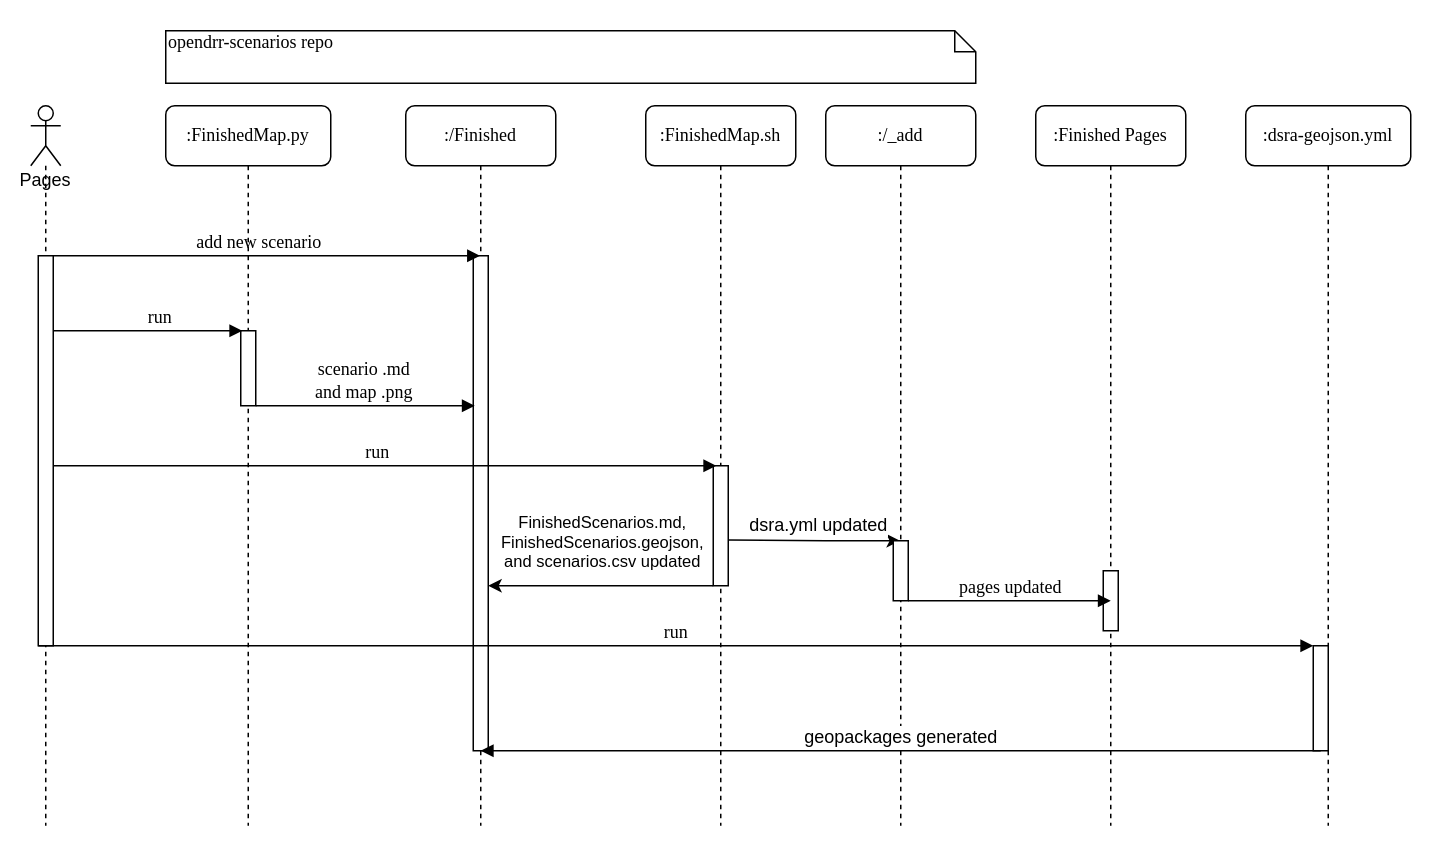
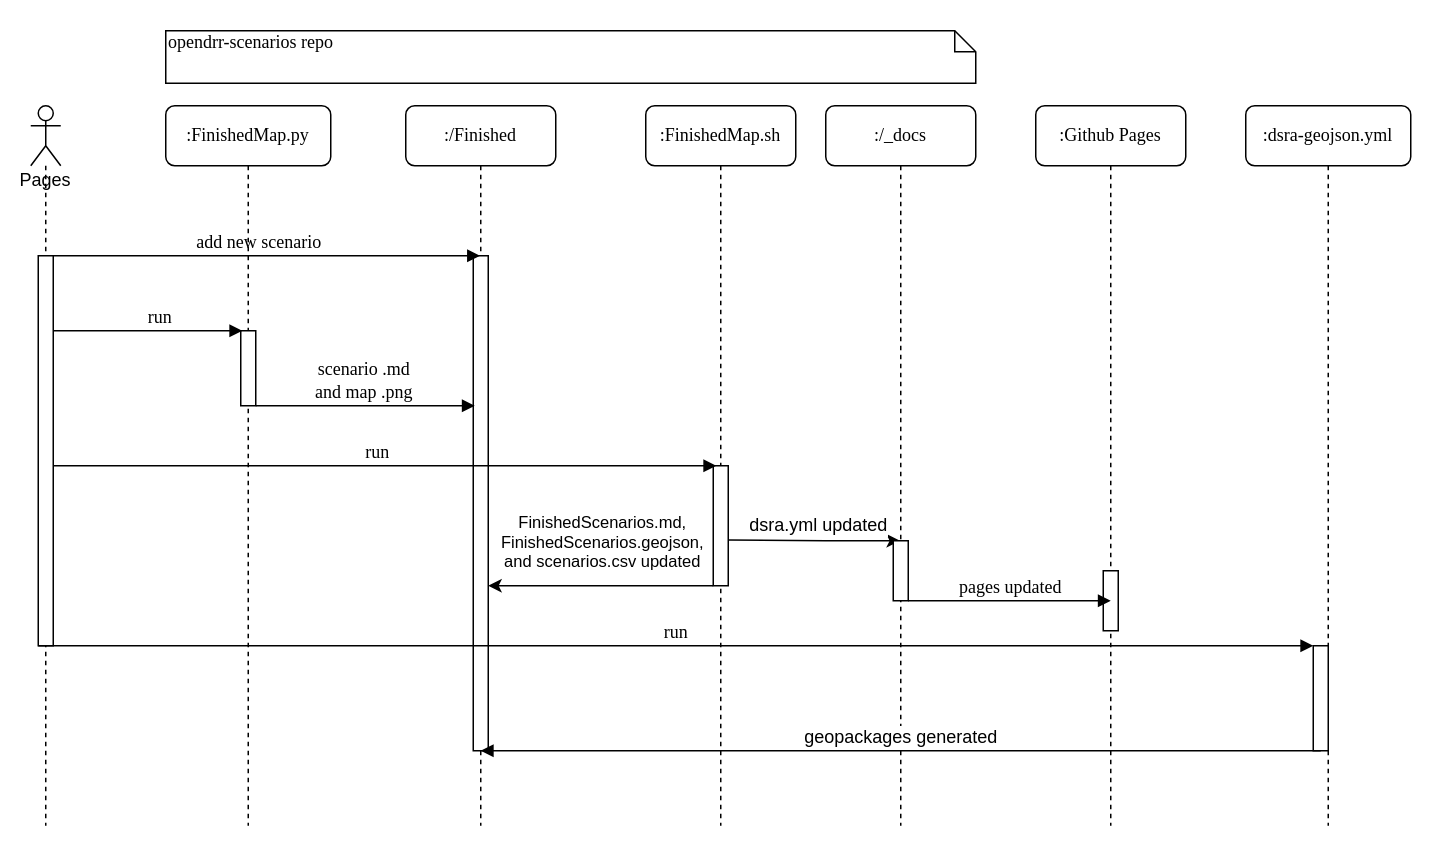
(901, 136) -> (901, 136)
(1111, 136) -> (1111, 136)
